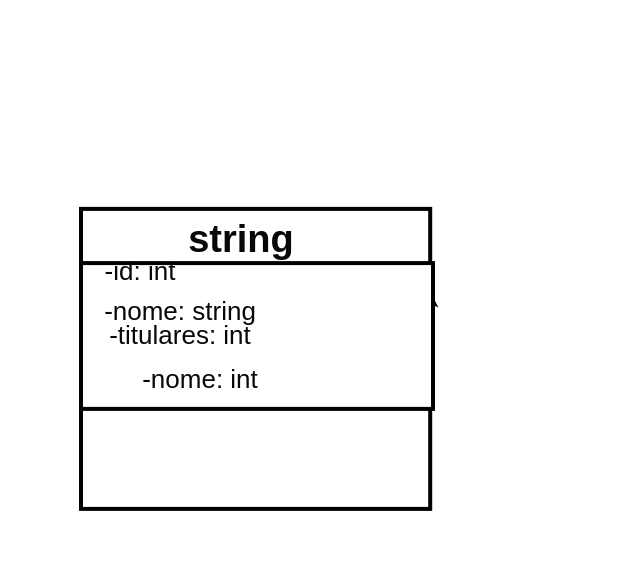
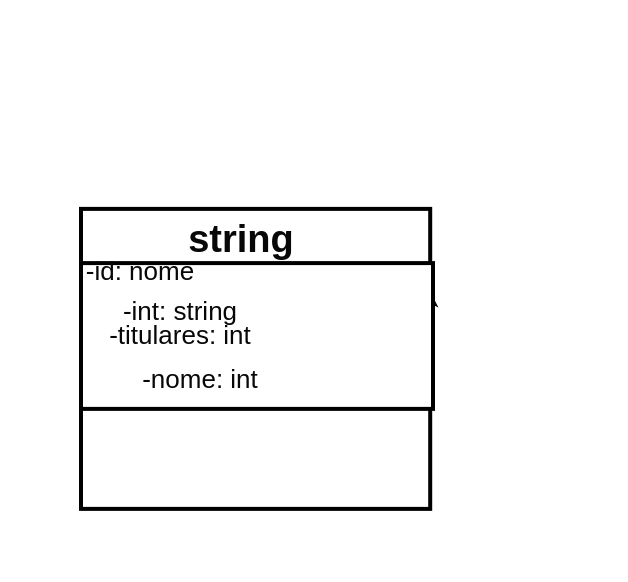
(141, 271) -> (141, 271)
(181, 311) -> (181, 311)
